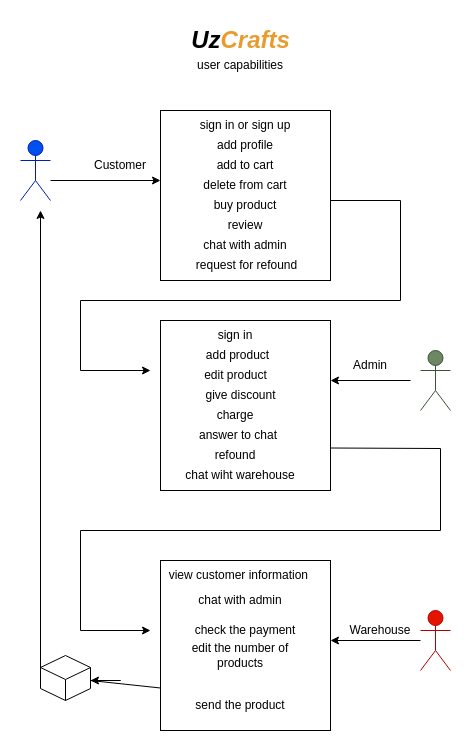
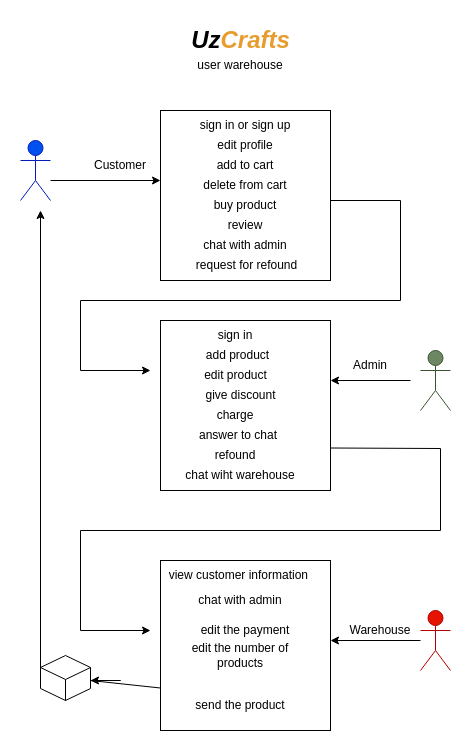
(241, 66) -> (241, 66)
(246, 146) -> (246, 146)
(246, 631) -> (246, 631)
